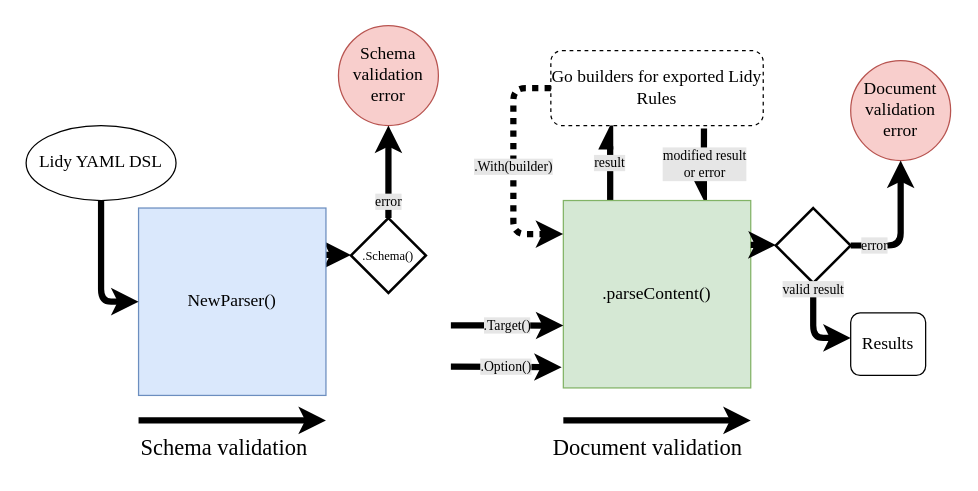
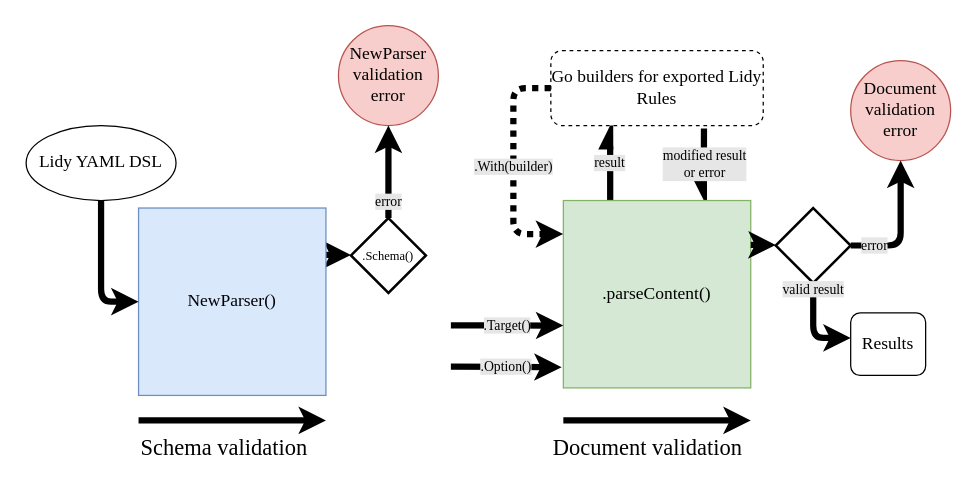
(388, 76) -> (388, 76)
